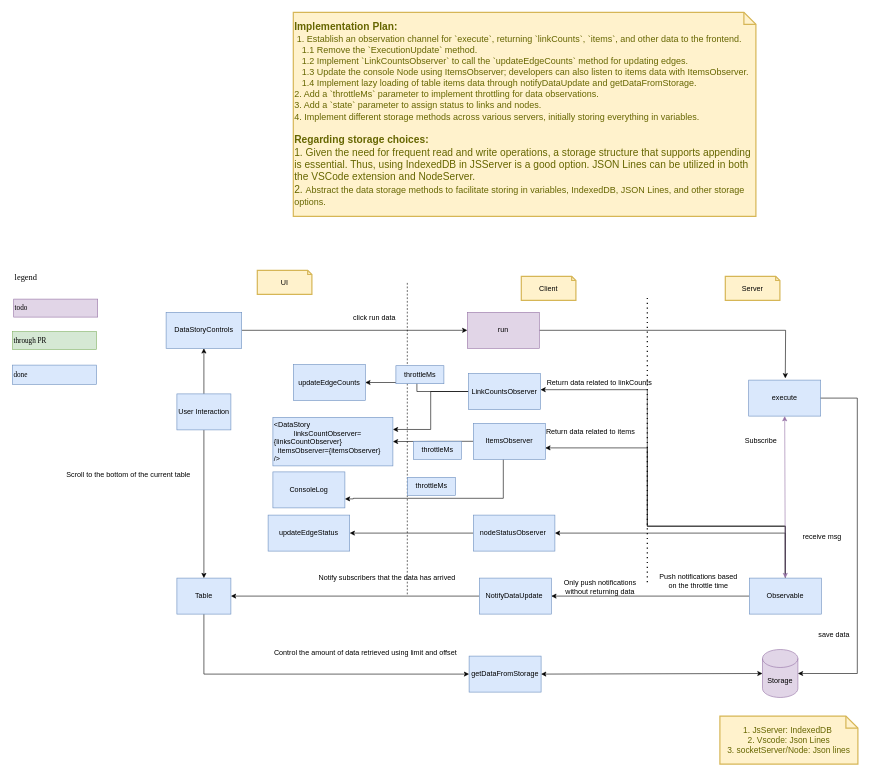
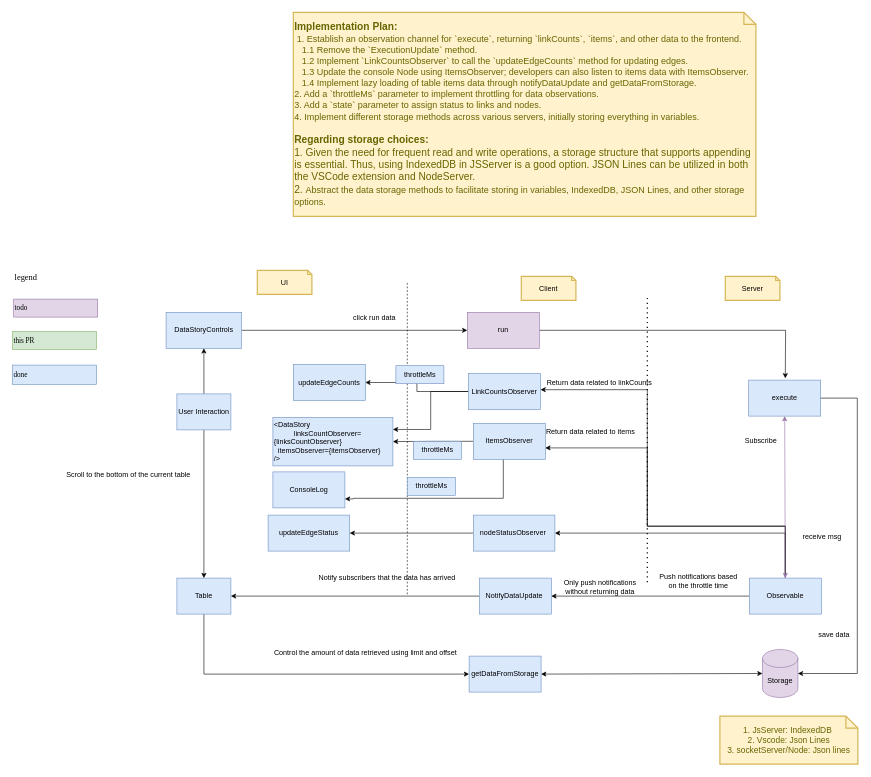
(33, 341) -> (26, 341)
